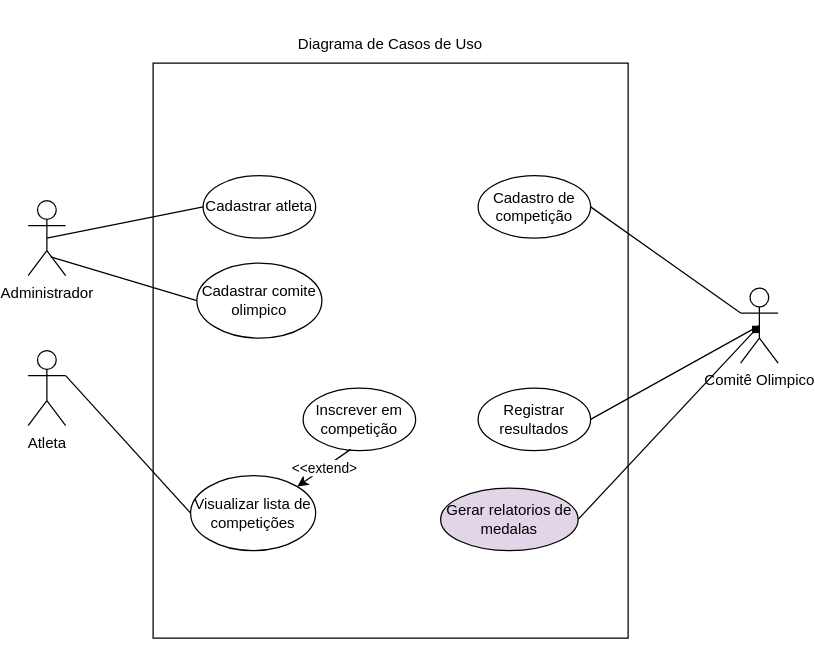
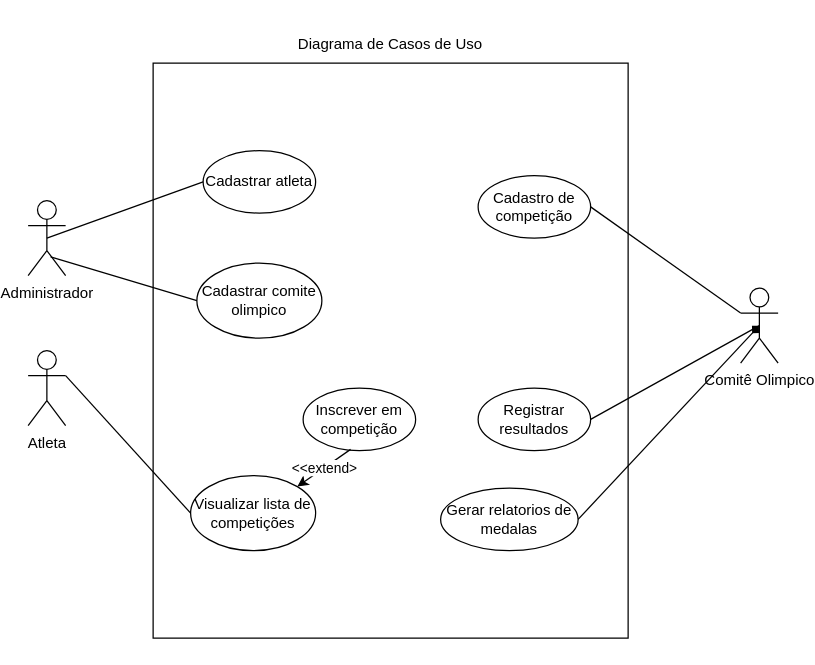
(259, 207) -> (259, 182)
(509, 519) -> (509, 519)
